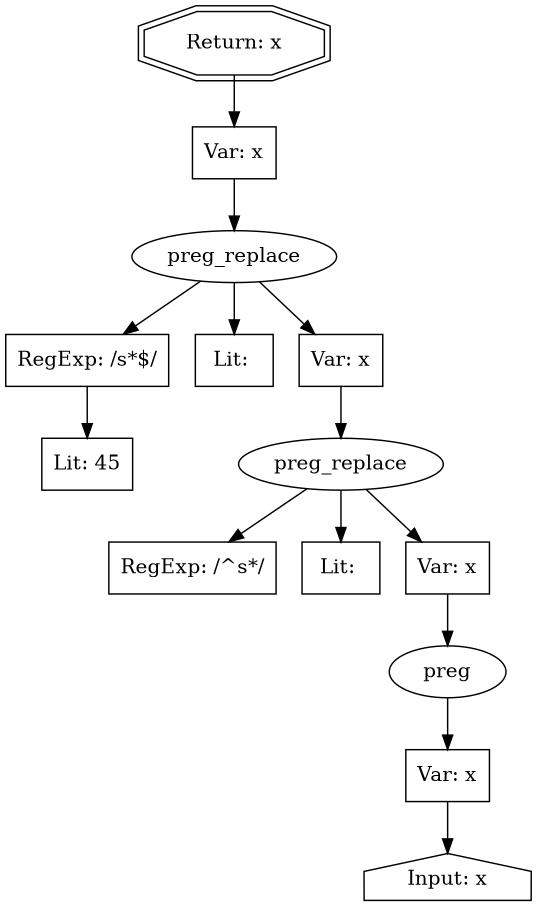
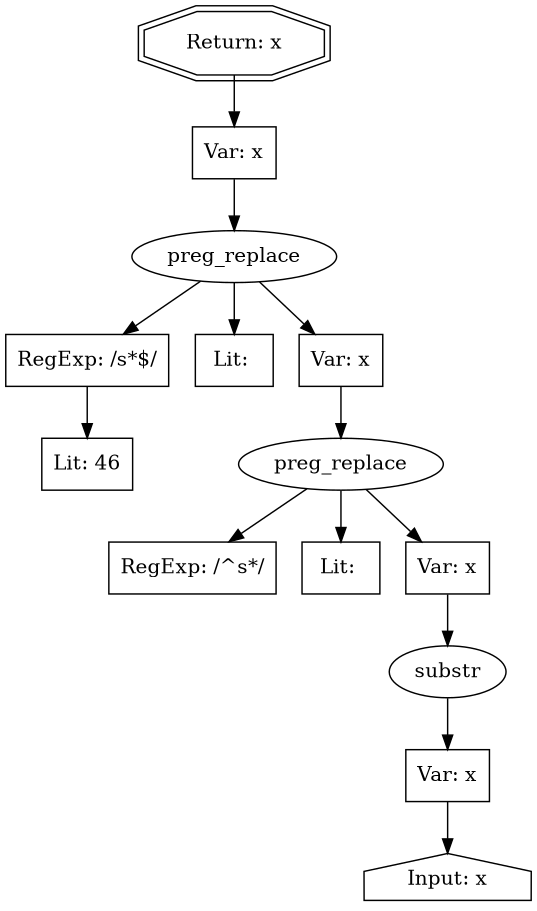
(87, 464) -> (87, 464)
(448, 672) -> (448, 672)
